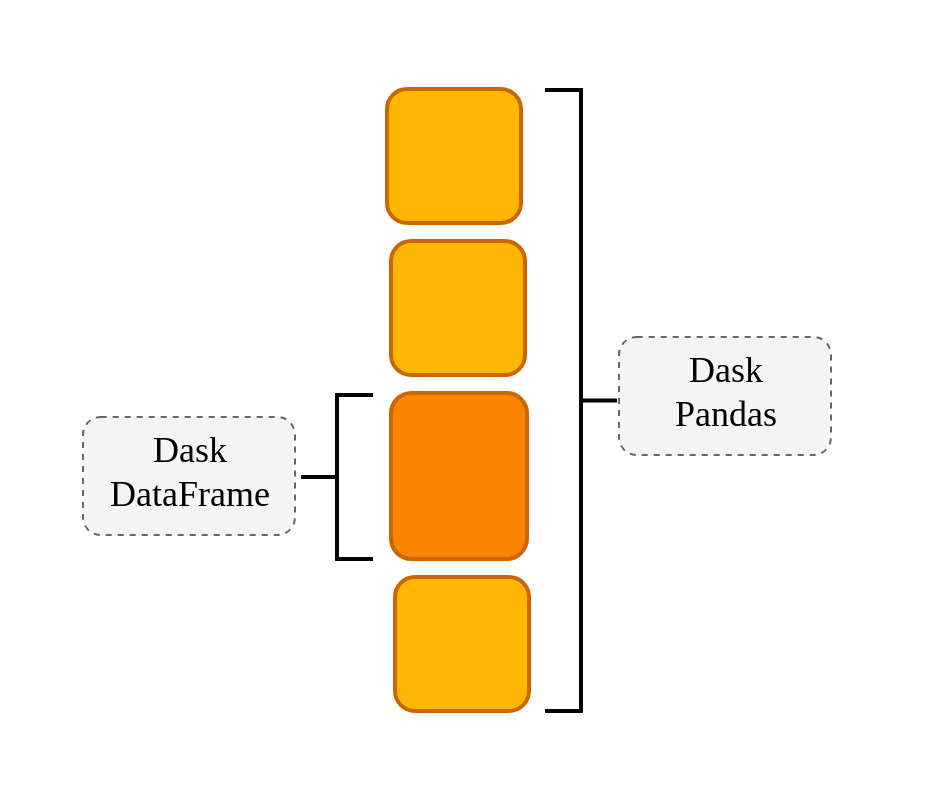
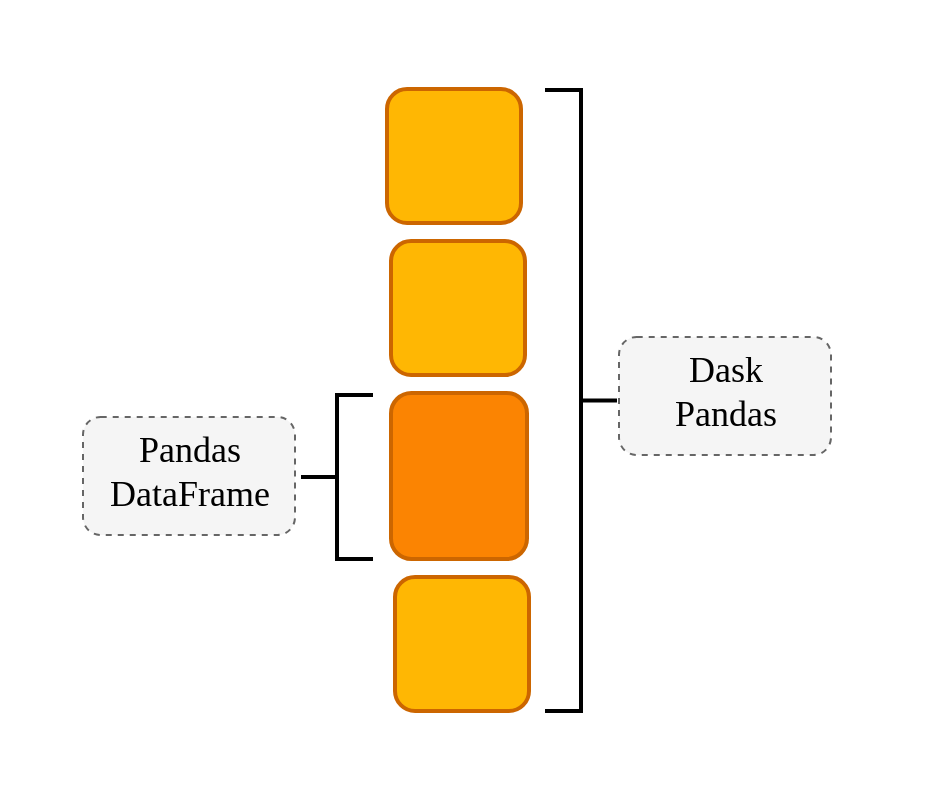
(191, 473) -> (191, 473)
